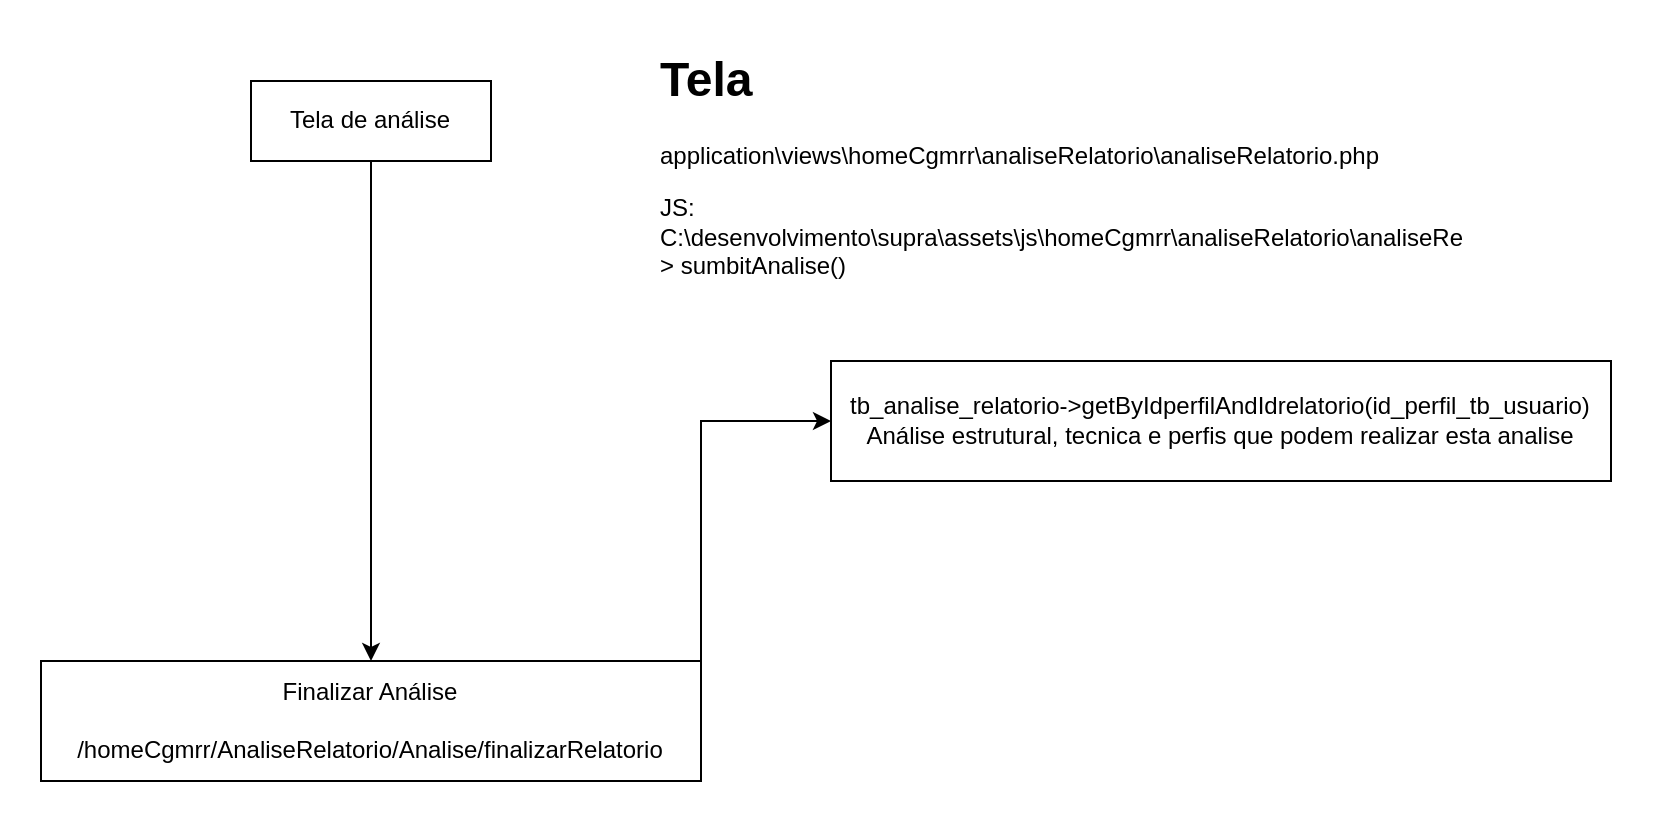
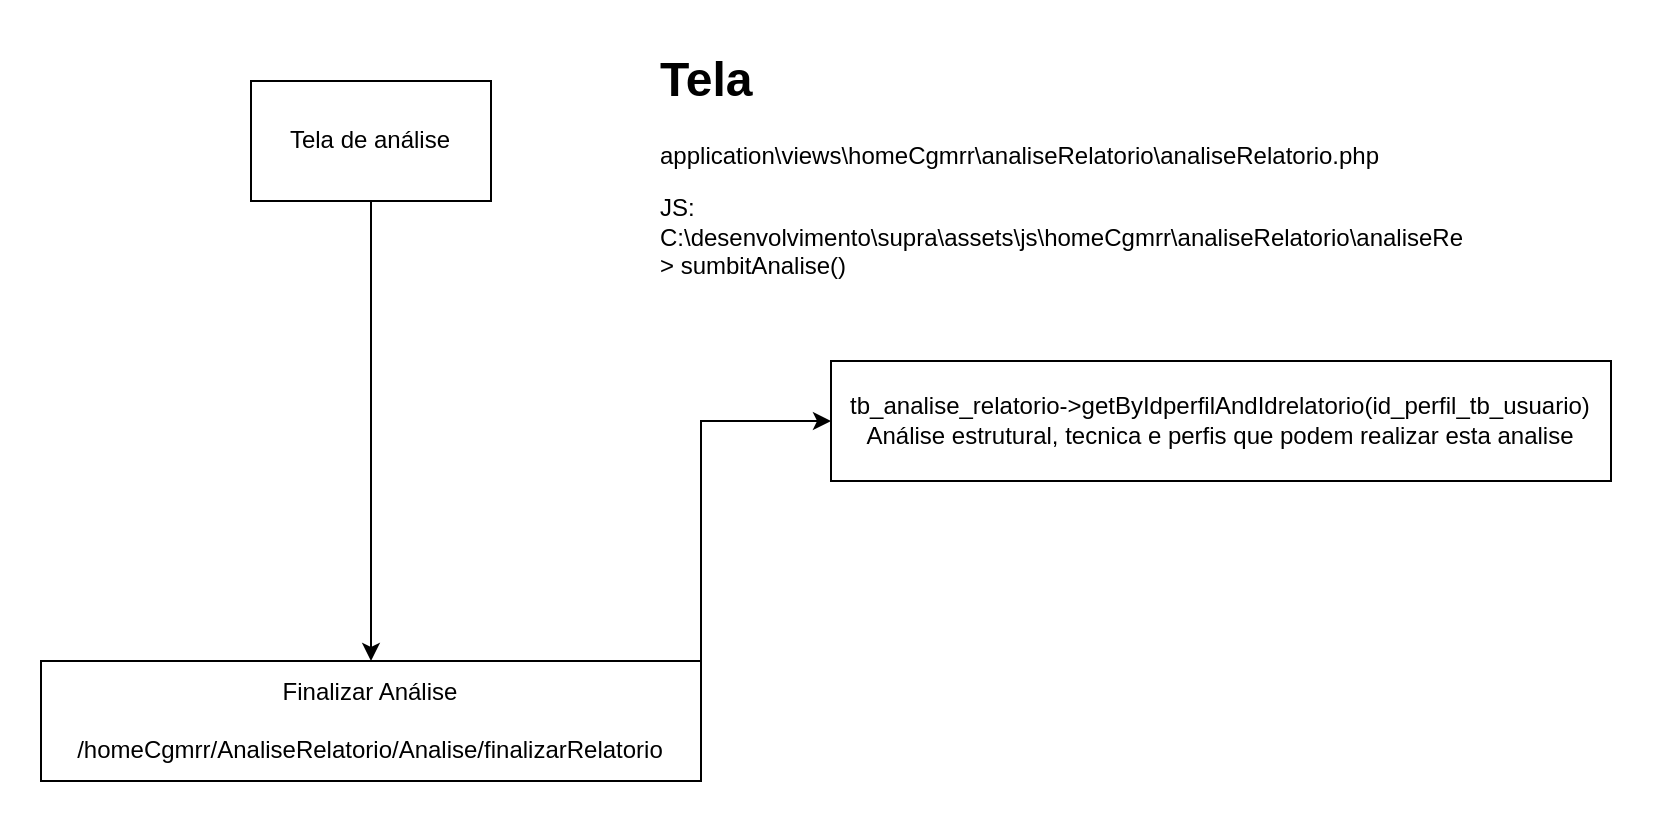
(371, 121) -> (371, 141)
